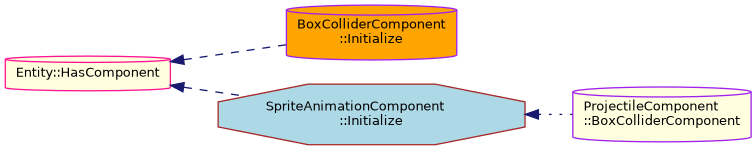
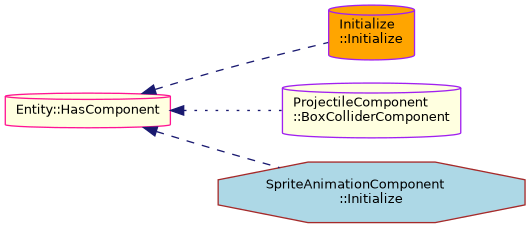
(372, 33) -> (372, 33)
(555, 114) -> (233, 110)
